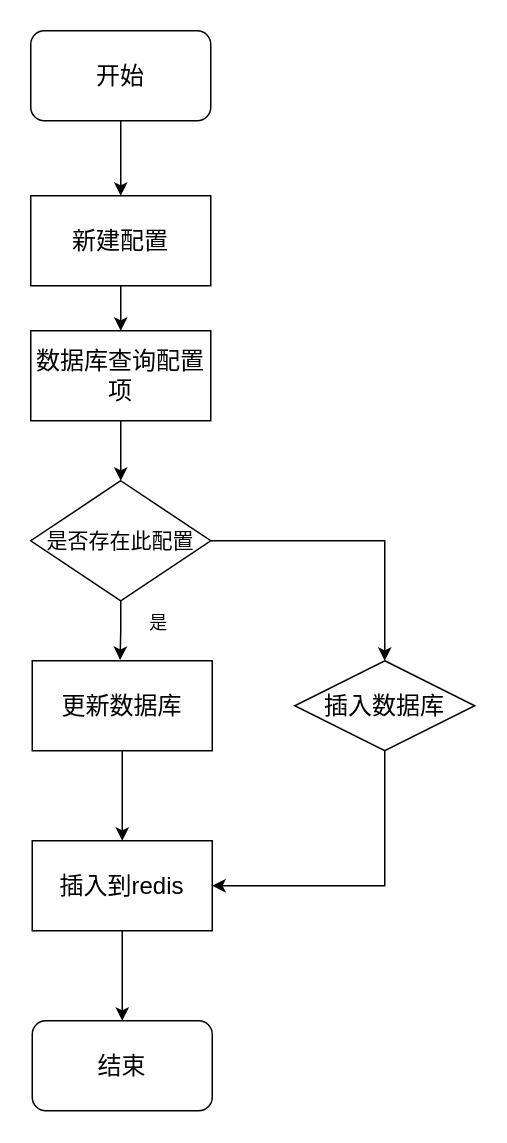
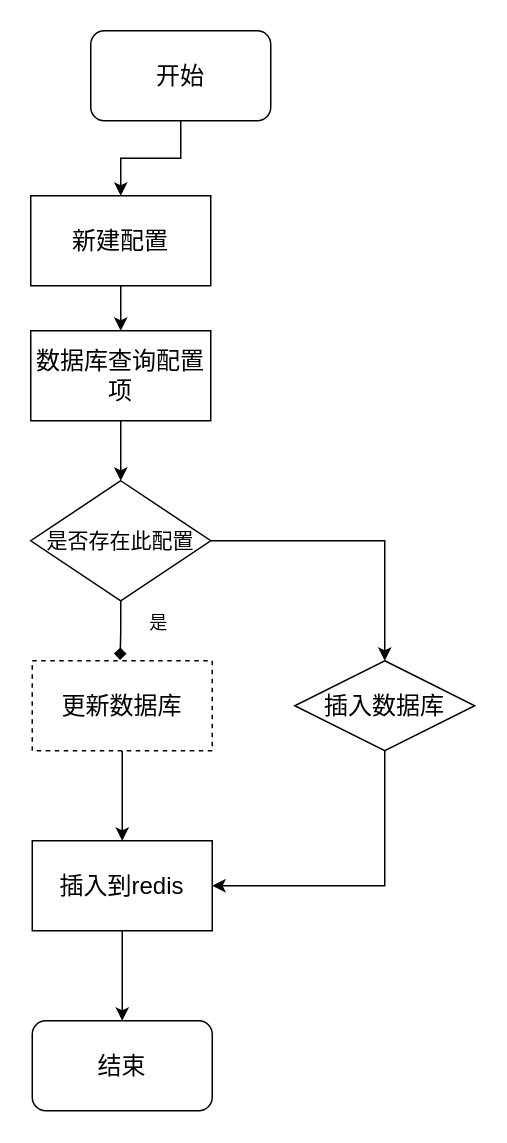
(121, 76) -> (181, 76)
(120, 648) -> (120, 647)
(122, 706) -> (122, 706)
